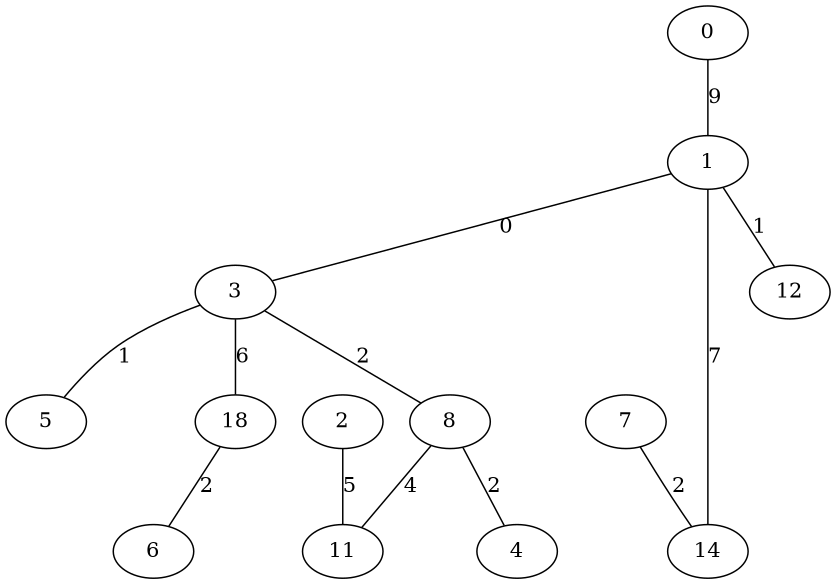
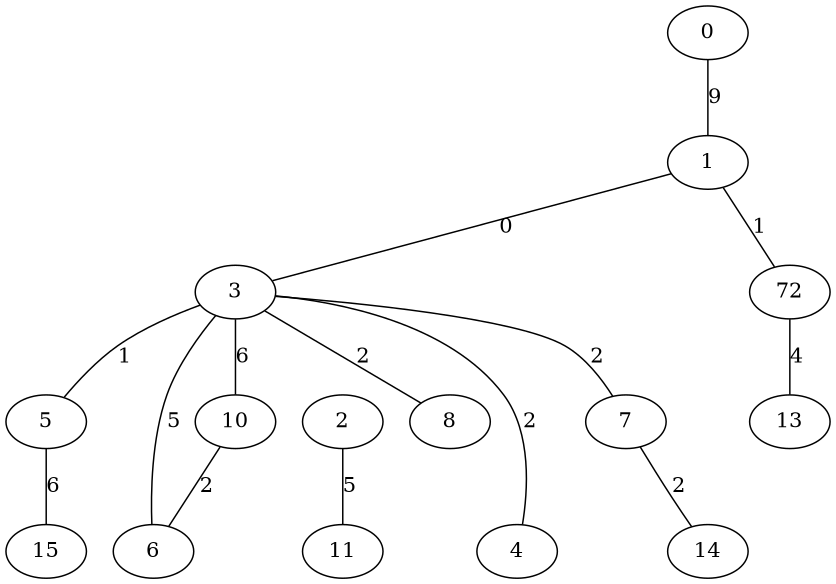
(790, 292) -> (790, 292)
none -> (457, 317)
(708, 357) -> none
none -> (162, 413)
(235, 422) -> (235, 422)
none -> (790, 422)
(396, 487) -> none
(484, 487) -> (459, 354)
none -> (46, 551)
